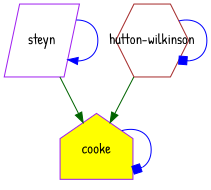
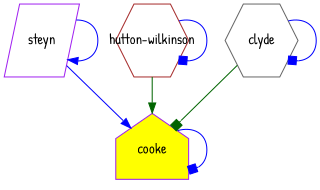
none -> (262, 41)
(69, 95) -> (95, 93)
